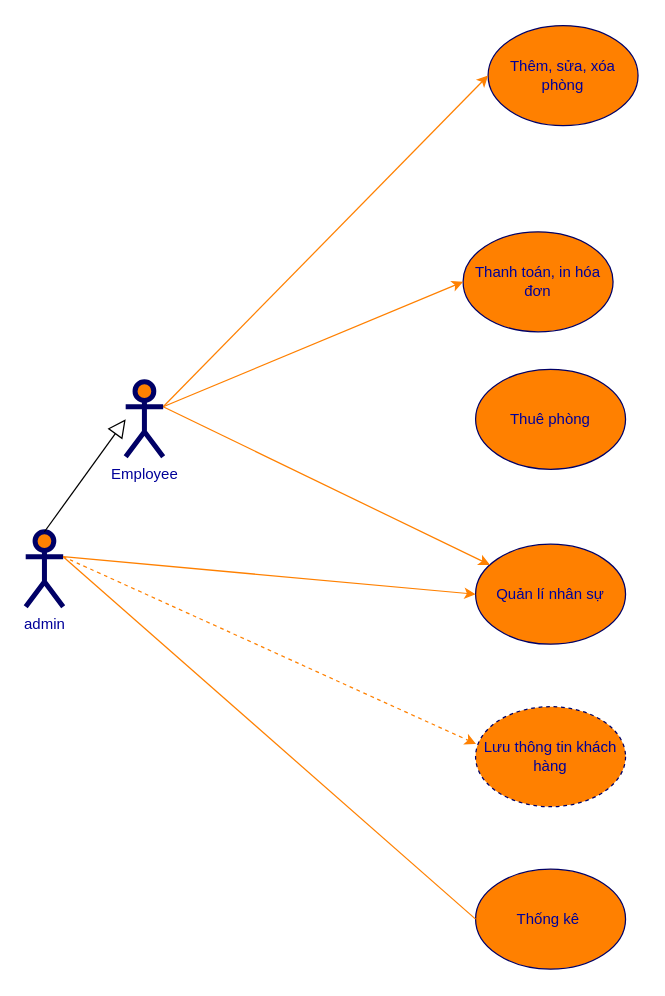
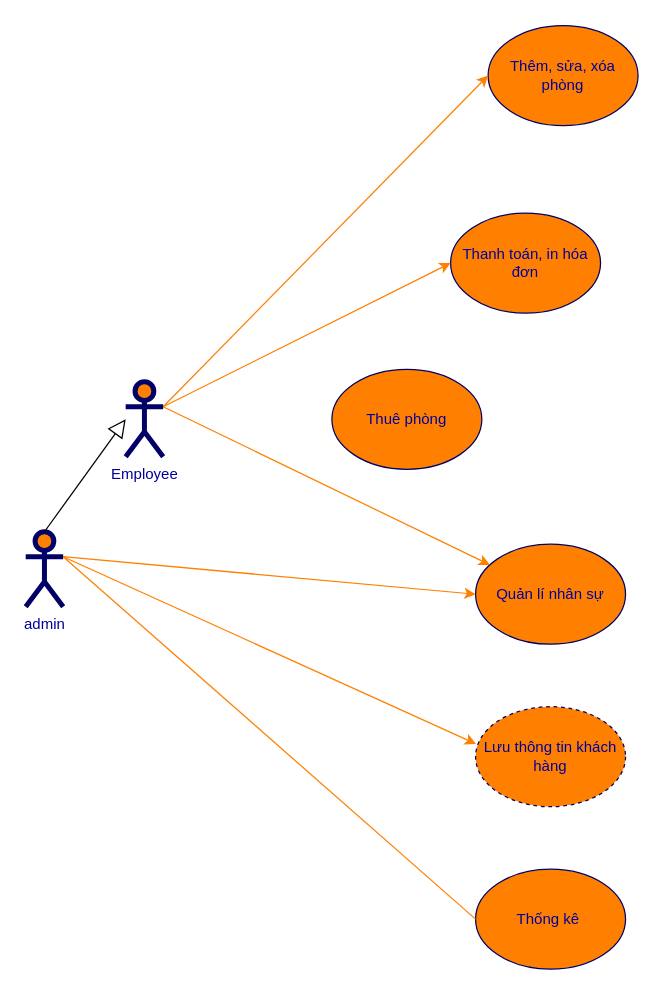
(538, 282) -> (526, 263)
(551, 419) -> (407, 419)
(268, 650) -> (268, 650)
